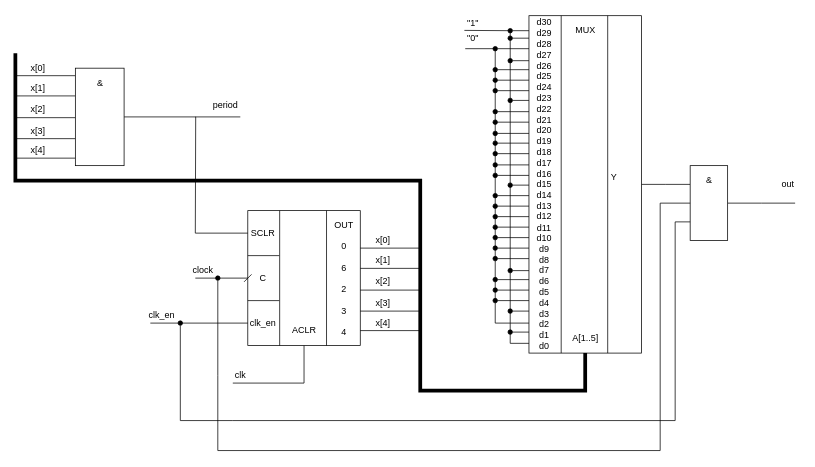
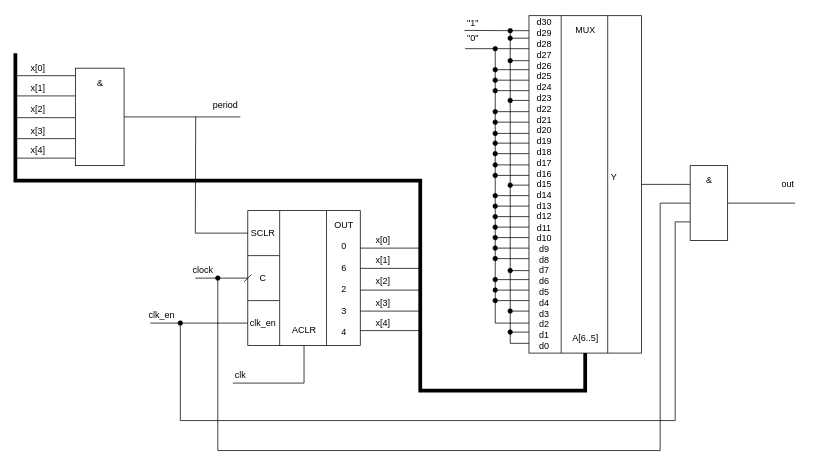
(586, 338) -> (586, 338)
